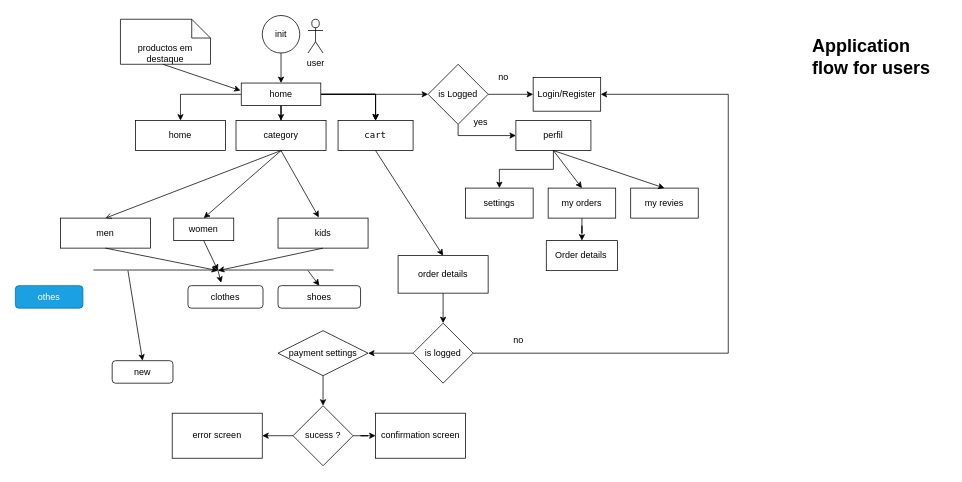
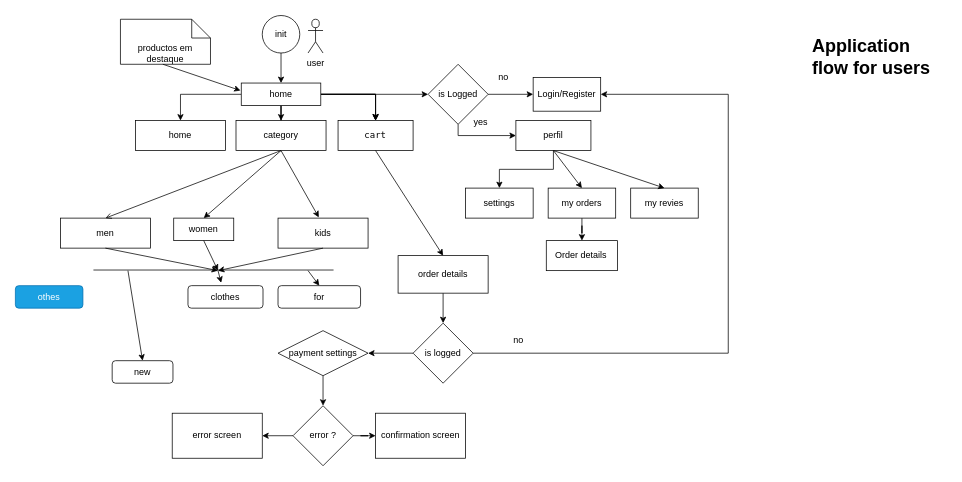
(319, 297) -> (319, 297)
(323, 435) -> (323, 435)
